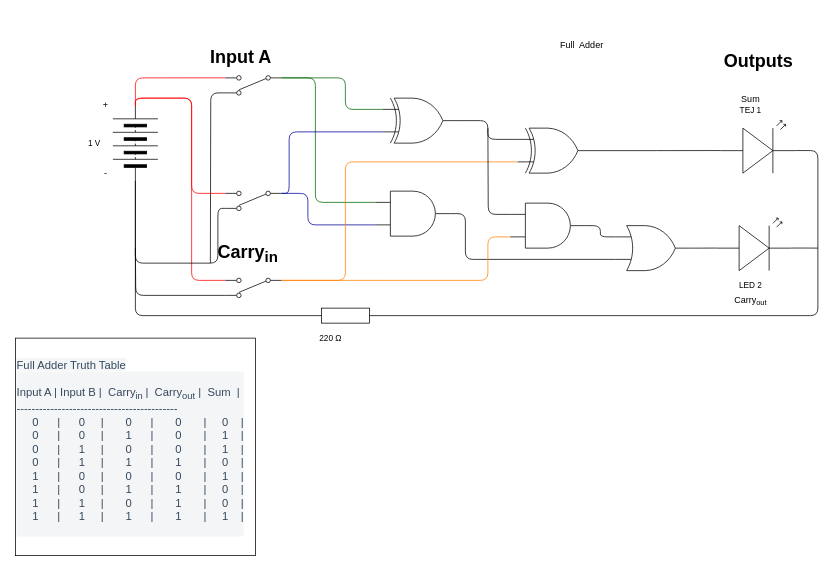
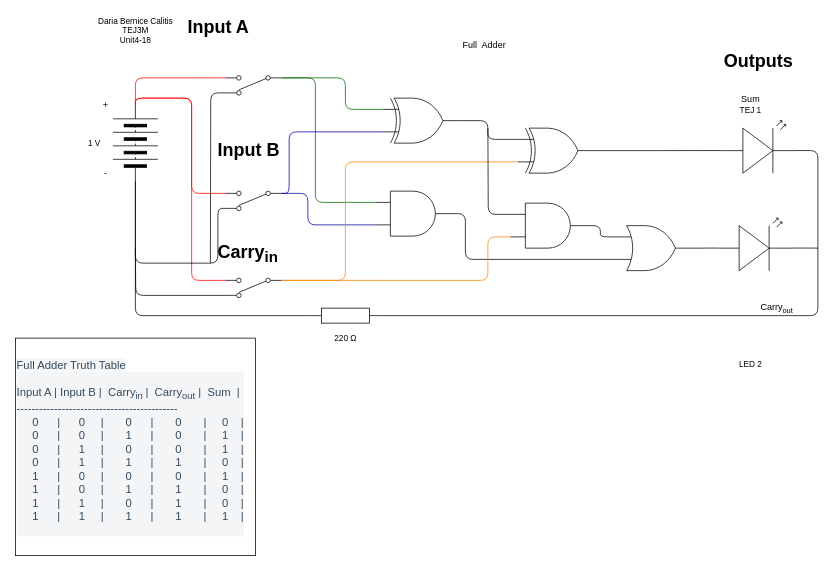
none -> (135, 30)
(582, 45) -> (484, 45)
(244, 57) -> (222, 27)
none -> (252, 150)
(750, 285) -> (750, 364)
(750, 300) -> (777, 308)
(330, 338) -> (345, 338)
